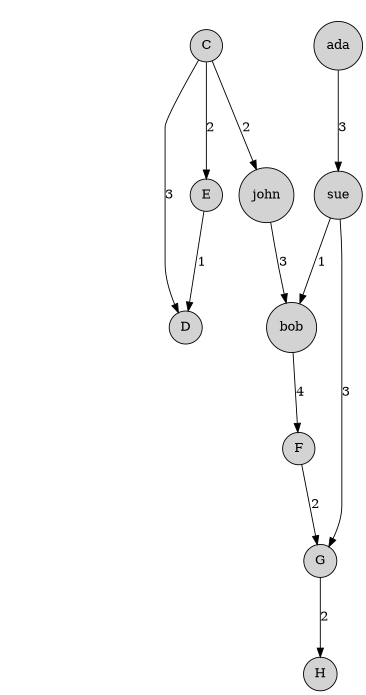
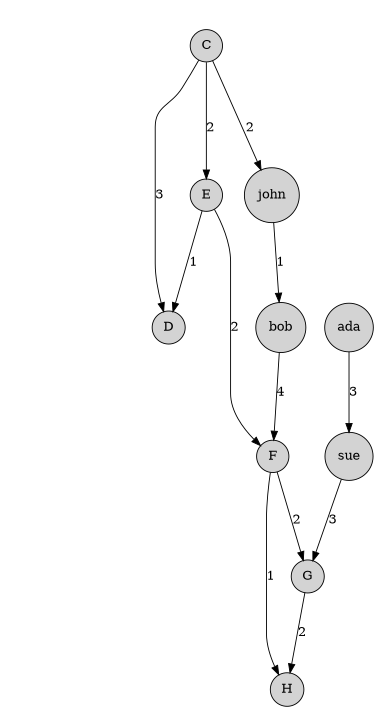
(317, 256) -> none
(284, 263) -> (281, 263)
none -> (231, 326)
none -> (266, 570)
